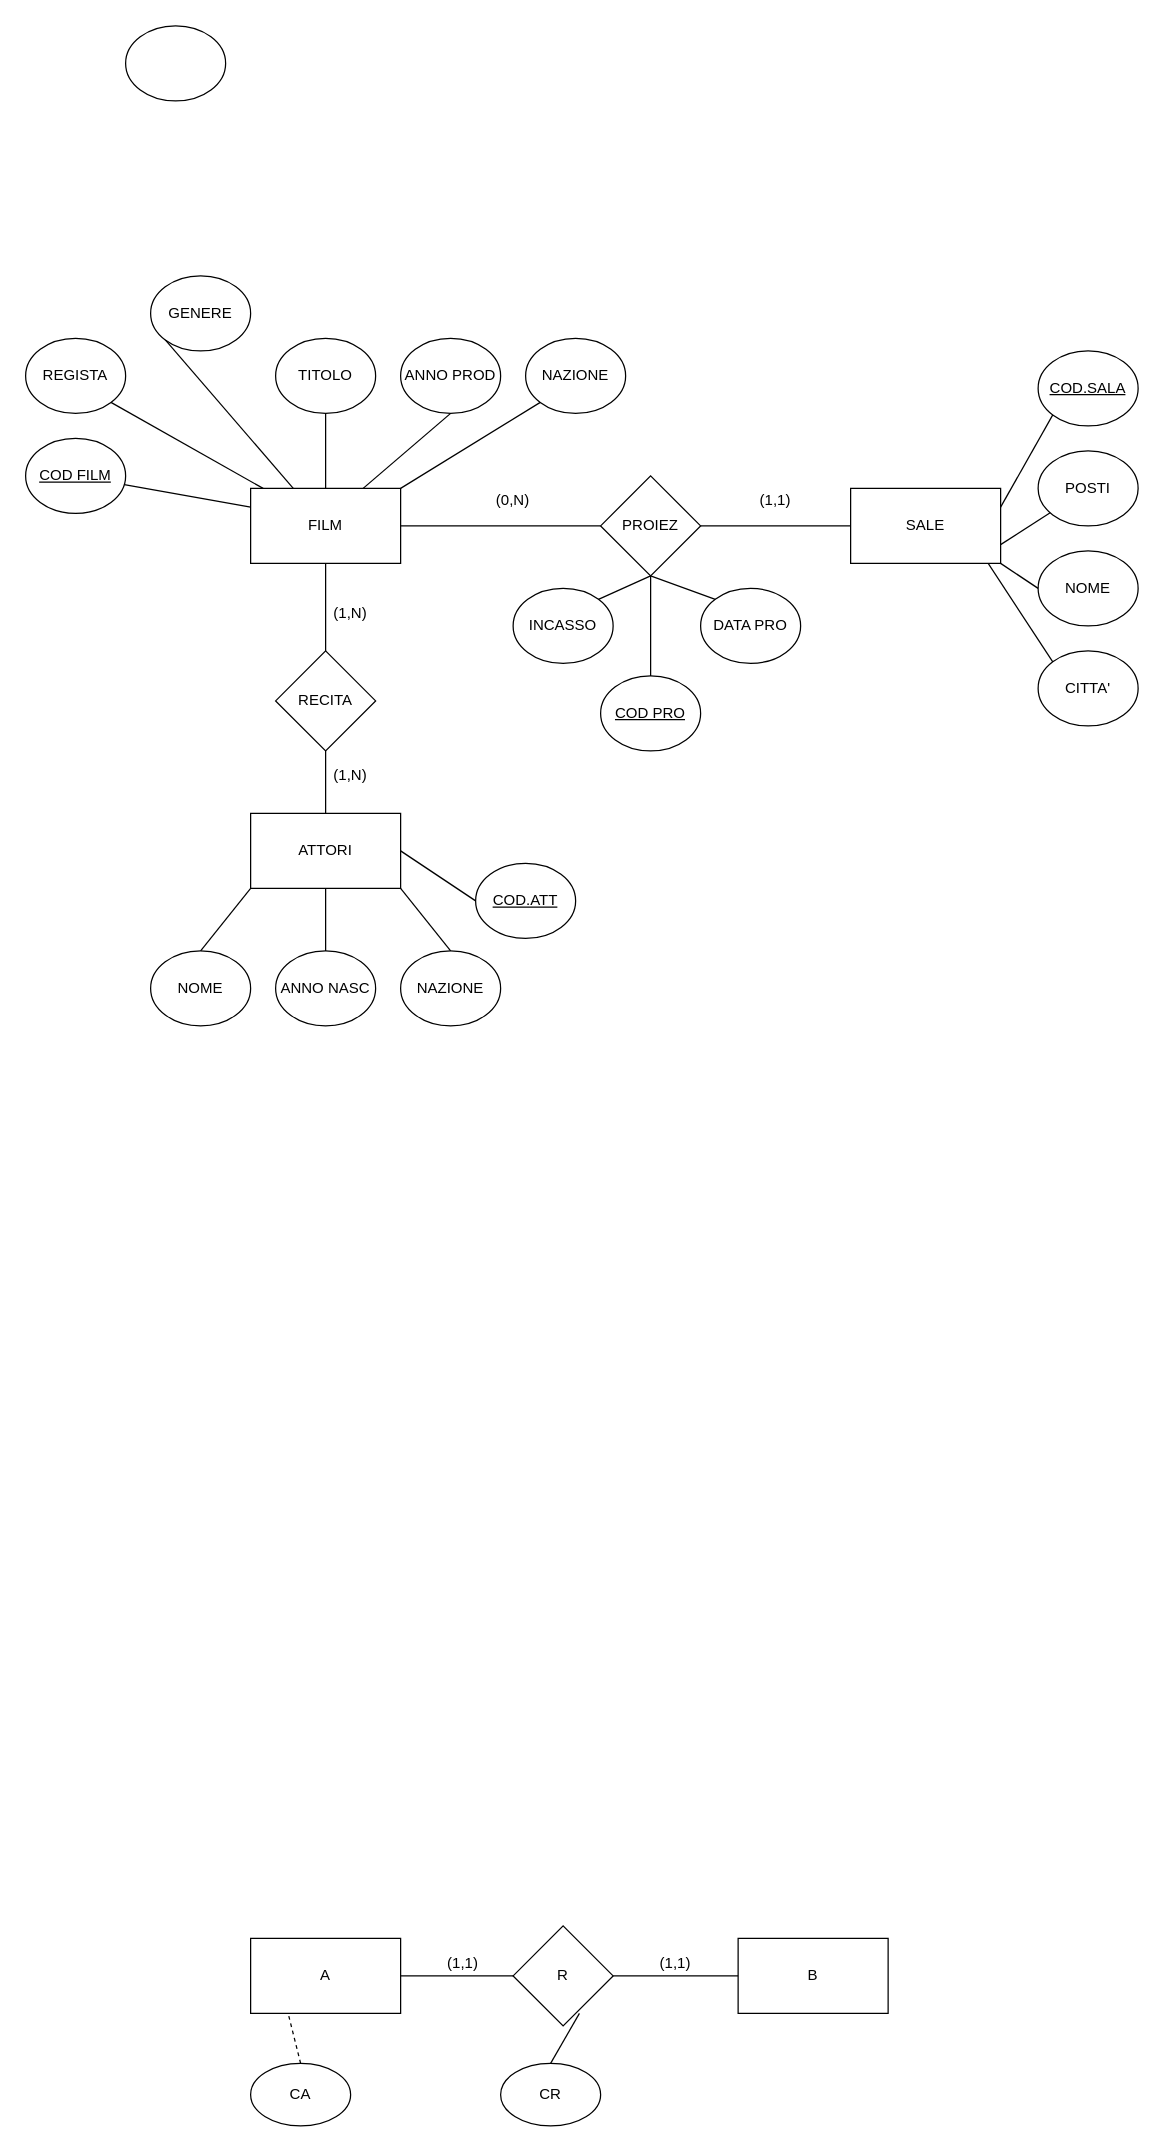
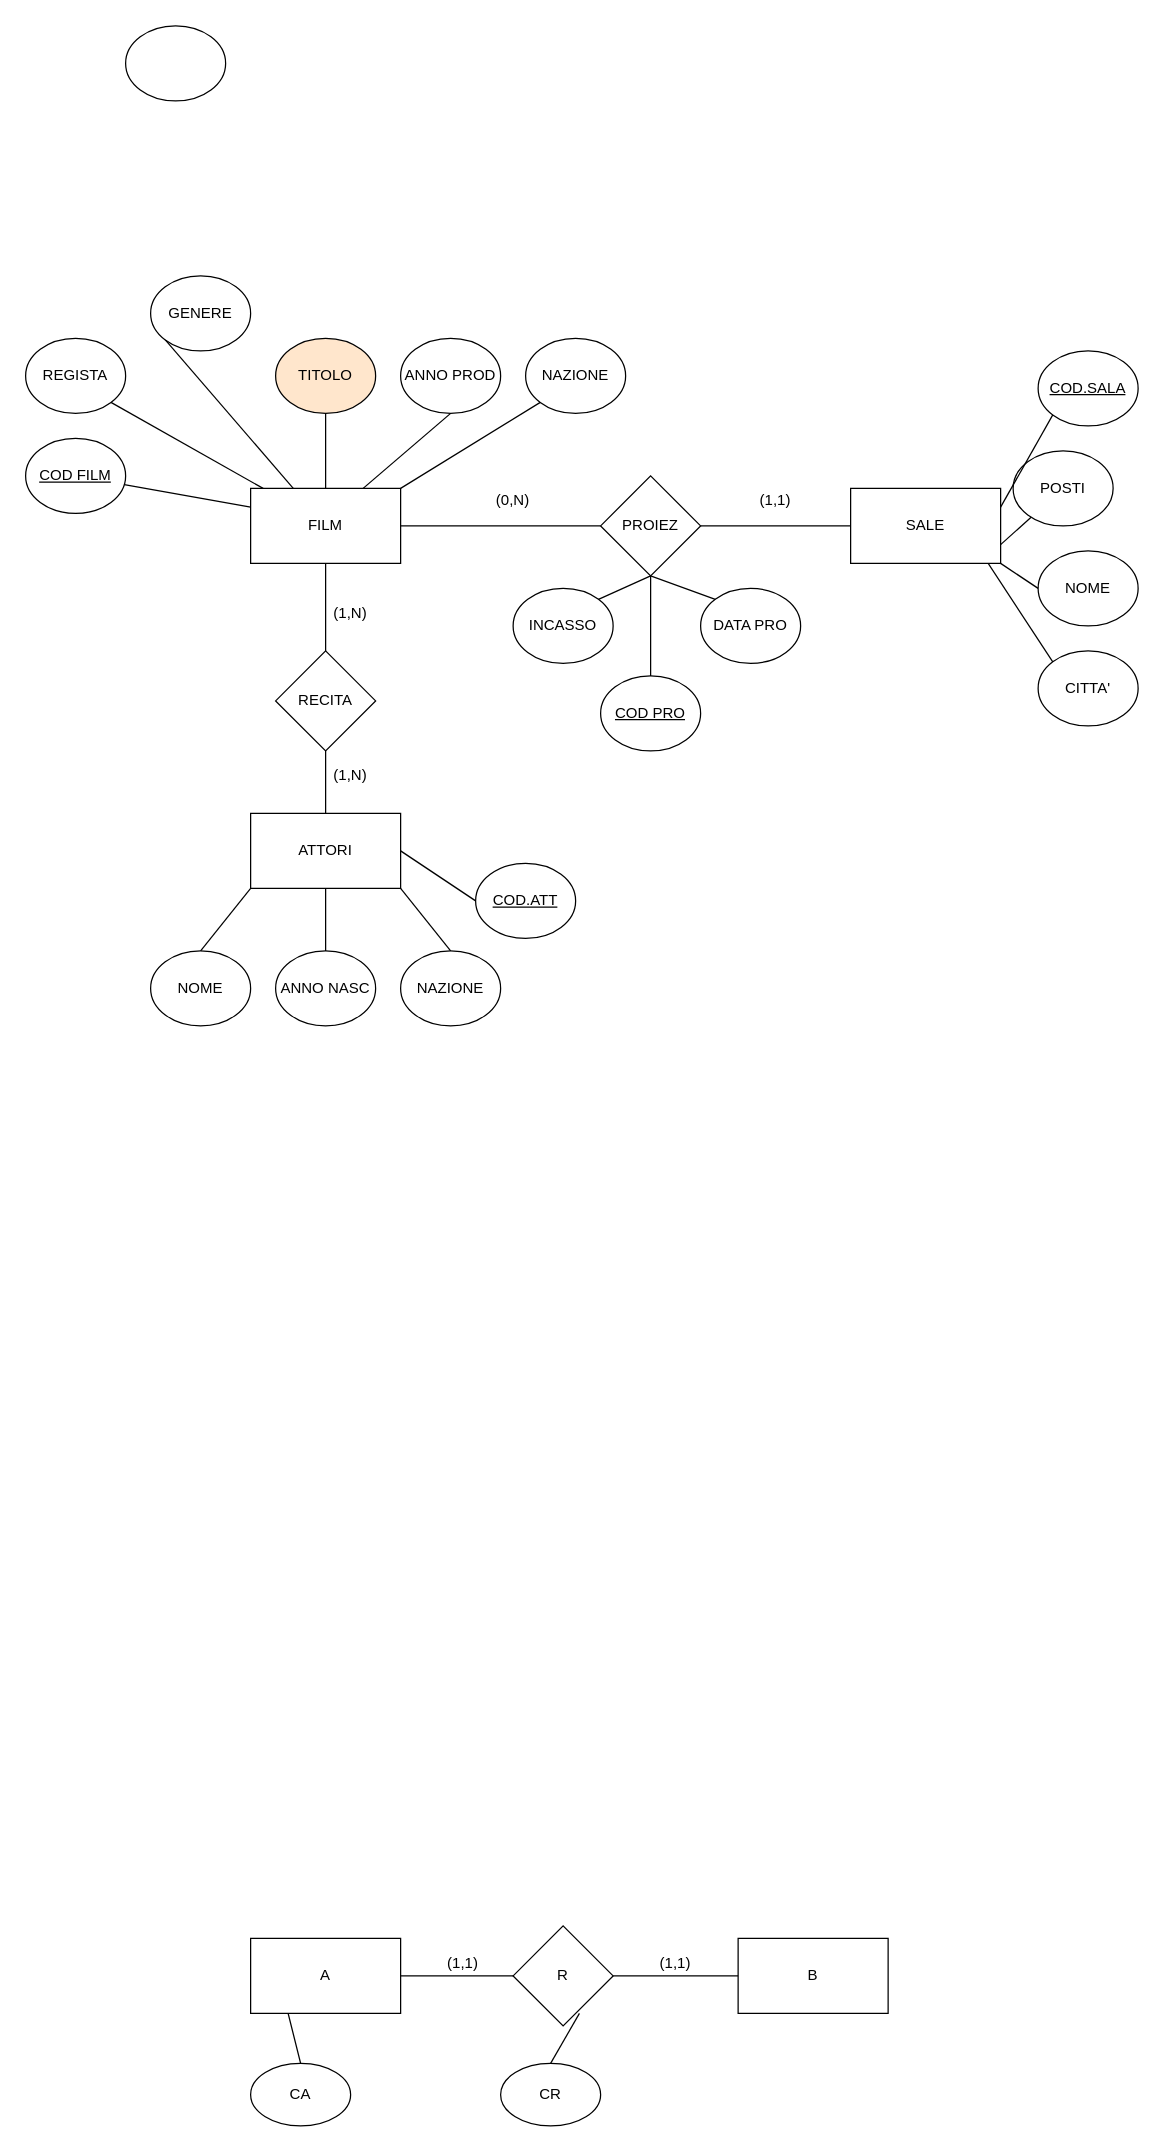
(326, 376) -> (326, 376)
(1088, 488) -> (1063, 488)
(294, 2038) -> (294, 2038)
